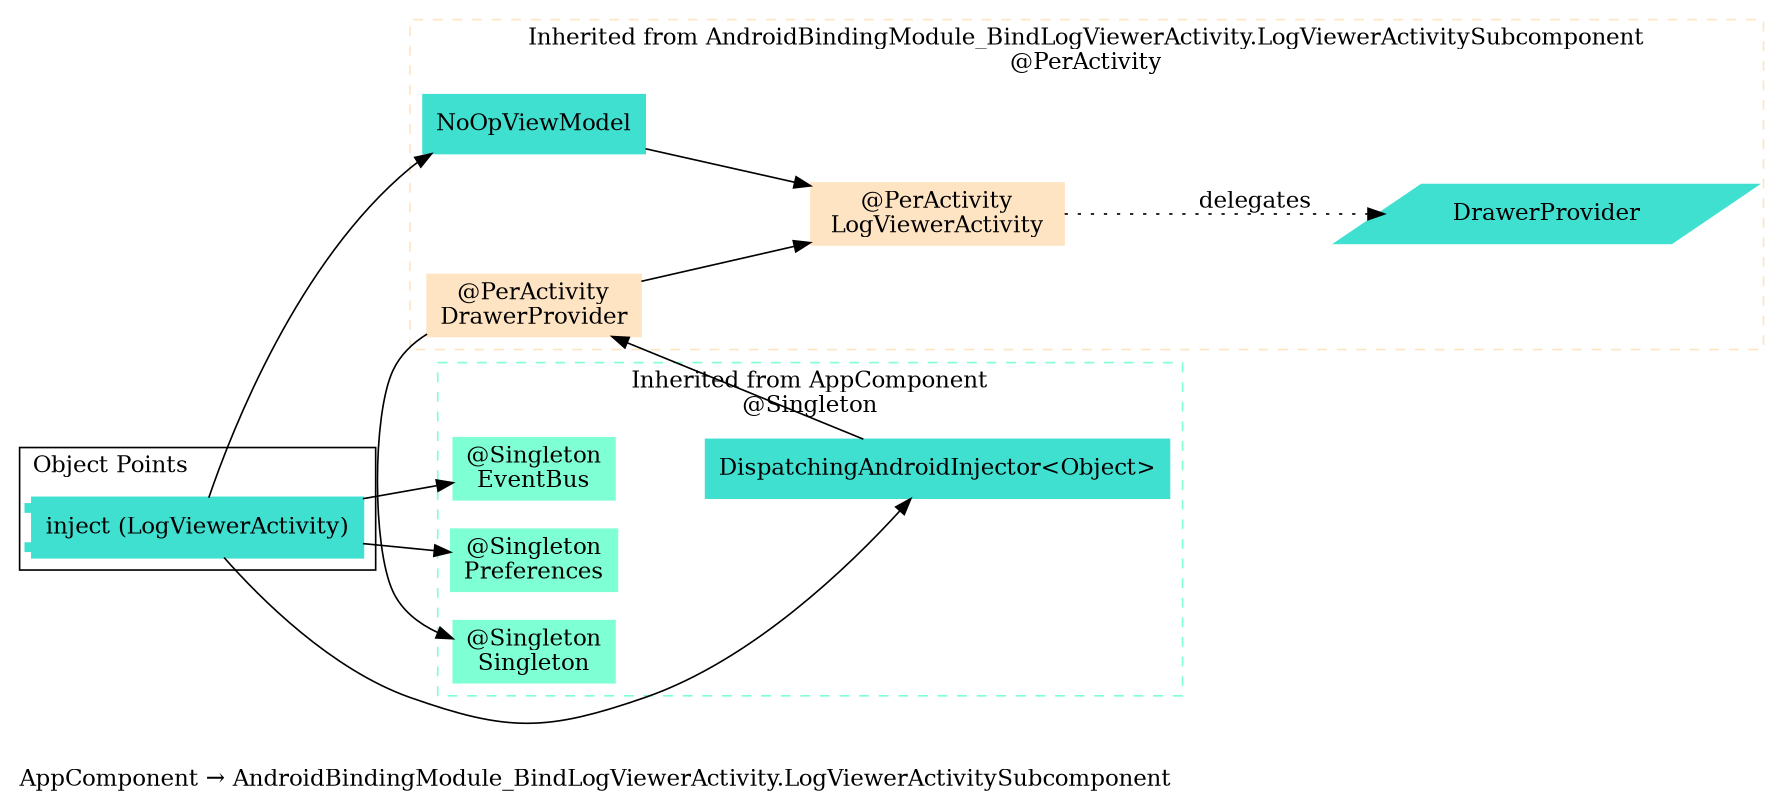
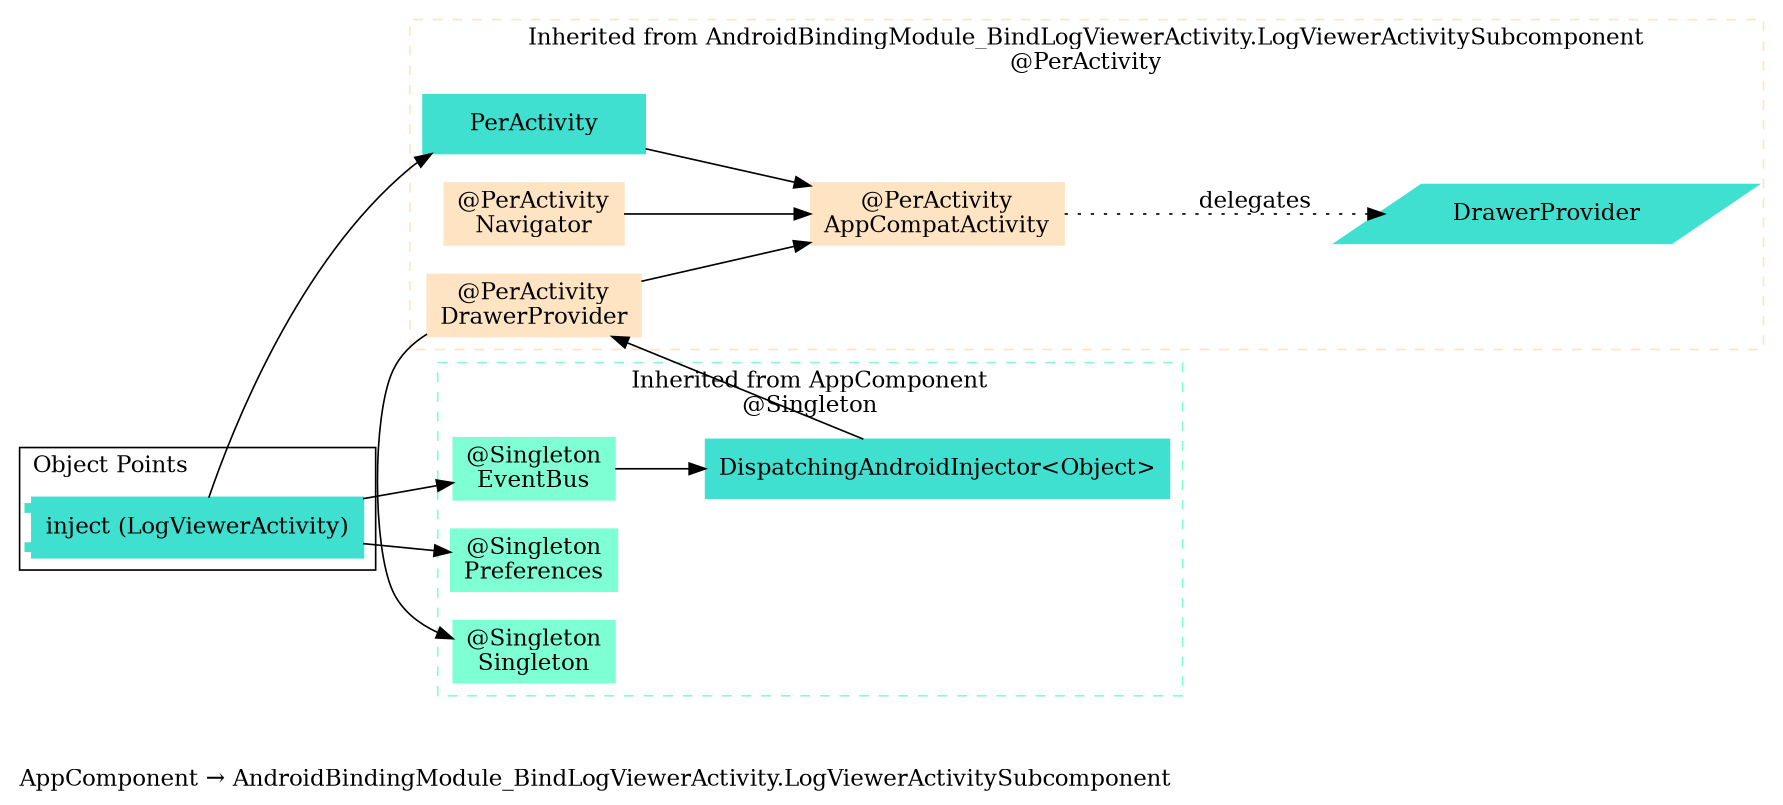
(534, 124) -> (534, 124)
none -> (534, 214)
(938, 214) -> (938, 214)
(569, 719) -> (652, 469)
